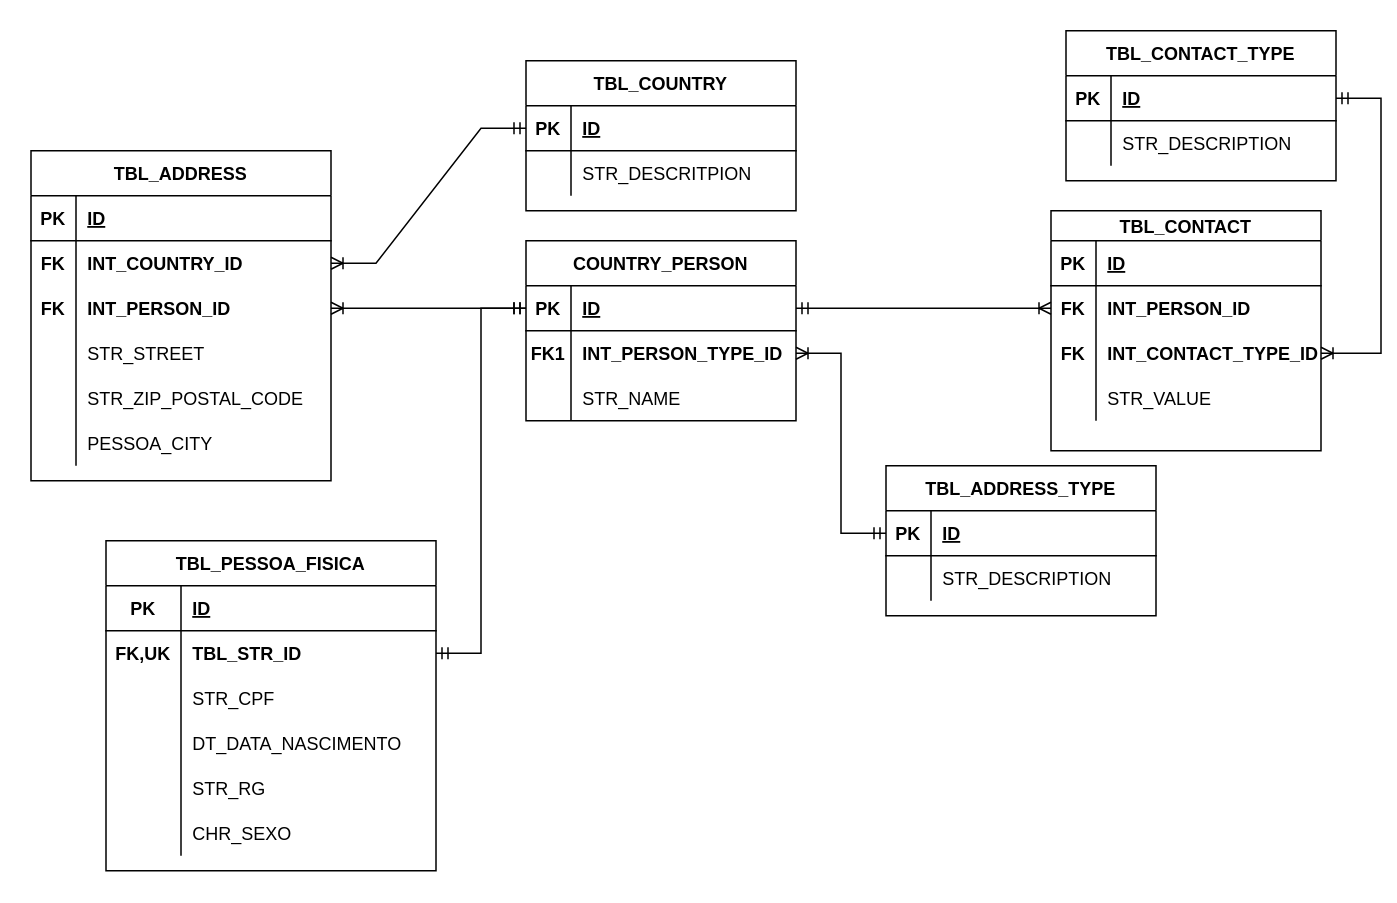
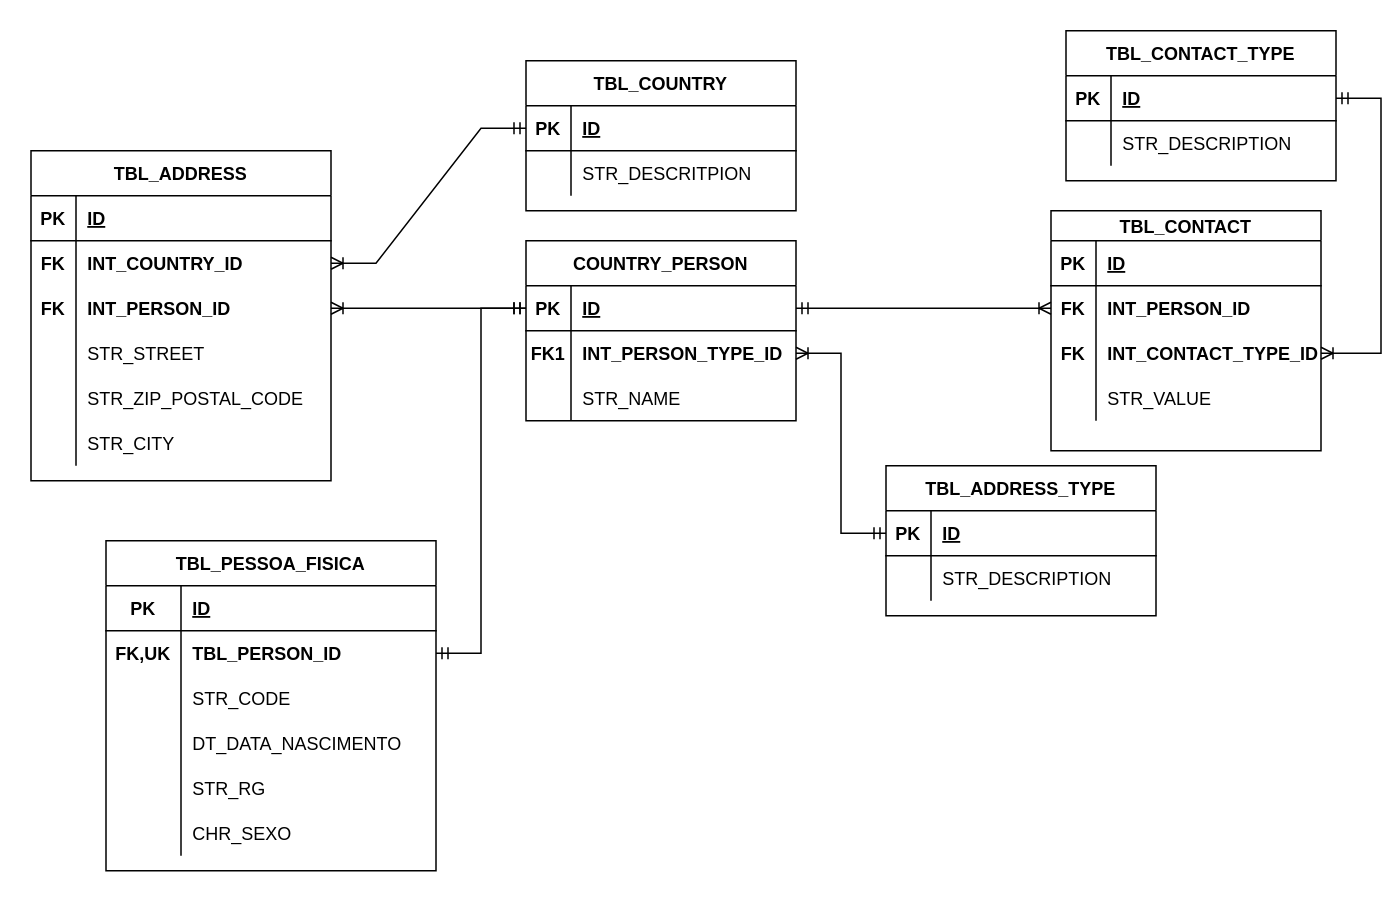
(142, 444) -> (127, 444)
(242, 654) -> (258, 654)
(227, 699) -> (232, 699)
